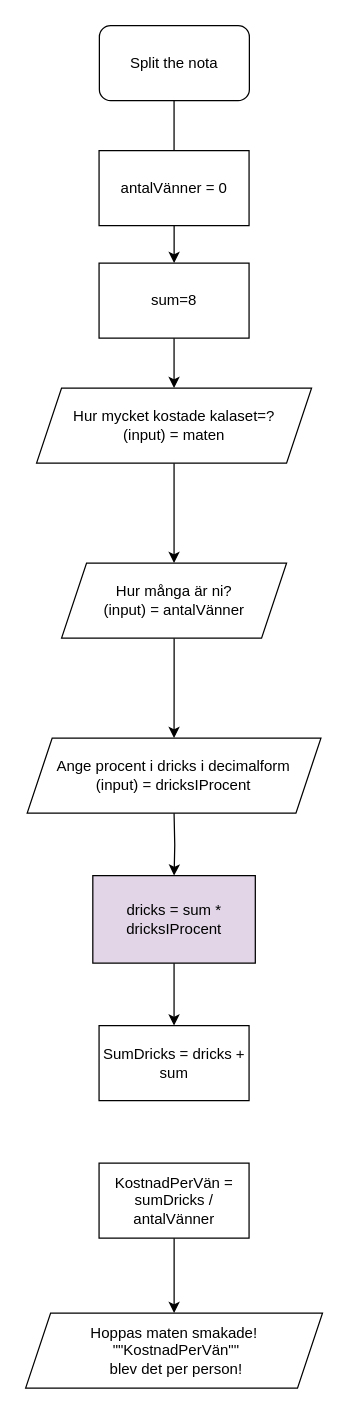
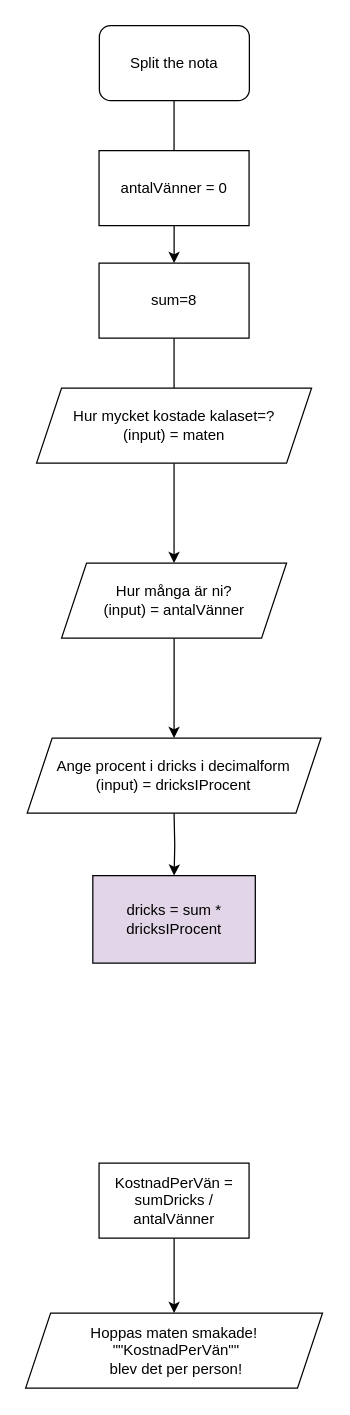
(174, 378) -> (174, 381)
(174, 990) -> none
(174, 1063) -> none
